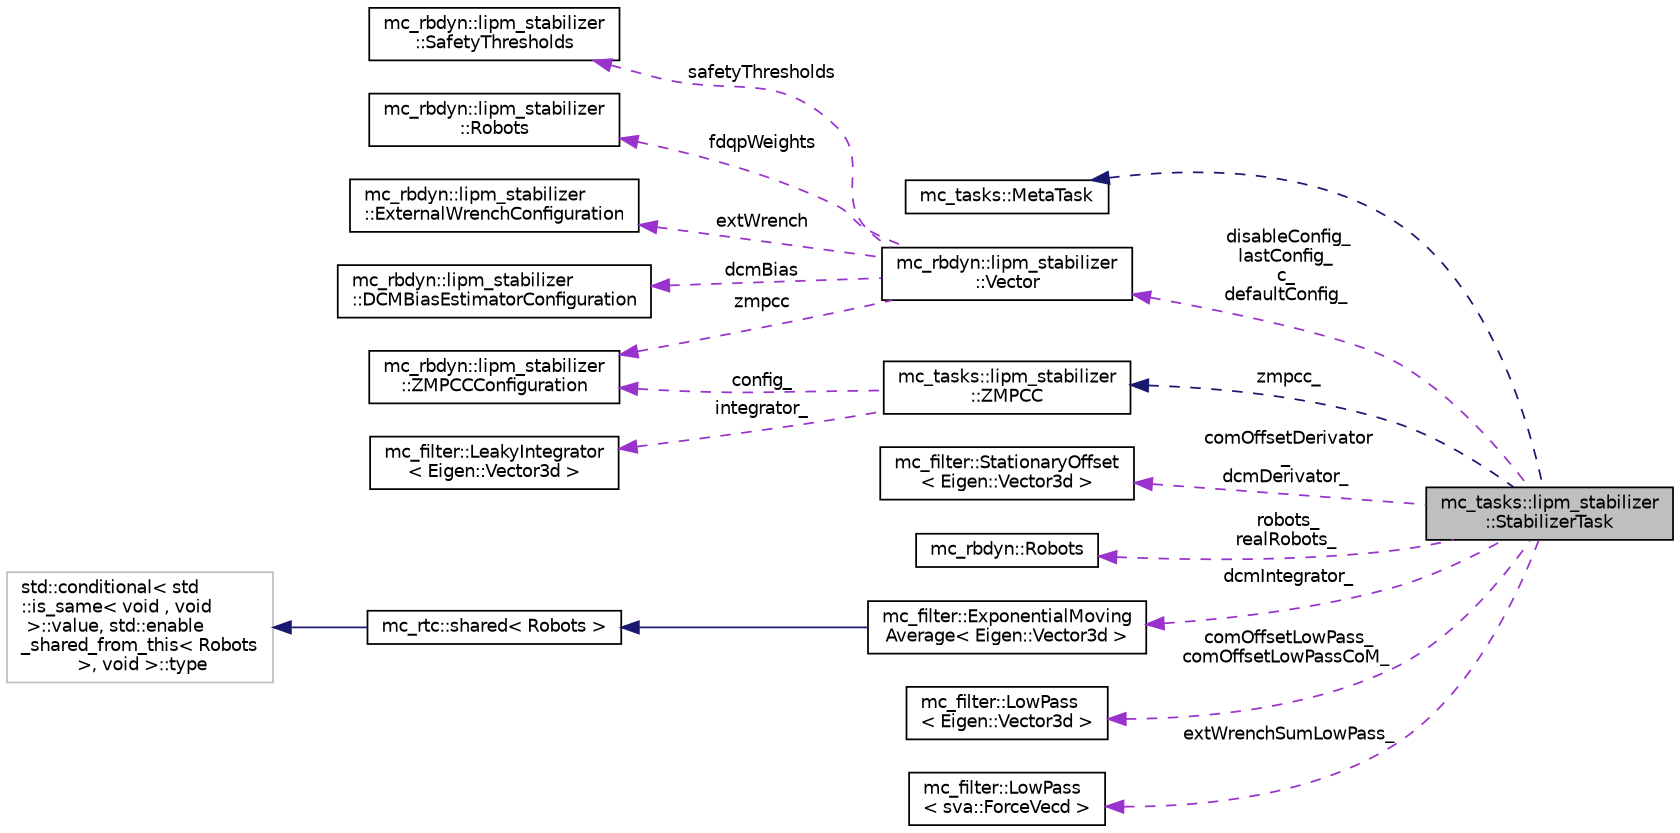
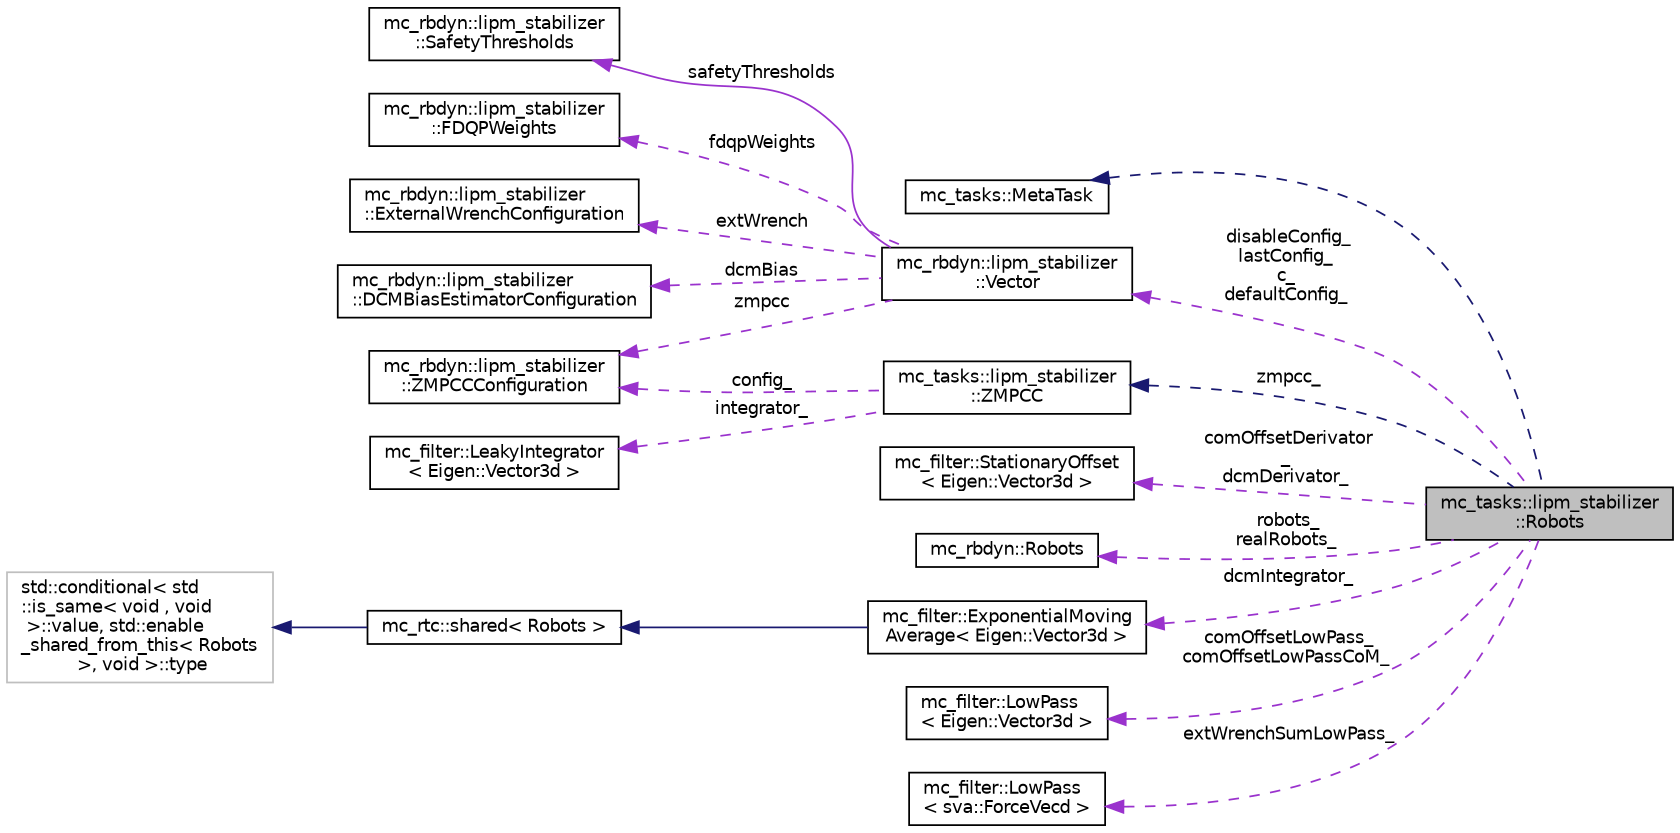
(796, 99) -> (796, 99)
(494, 120) -> (494, 120)
(1550, 514) -> (1550, 514)
